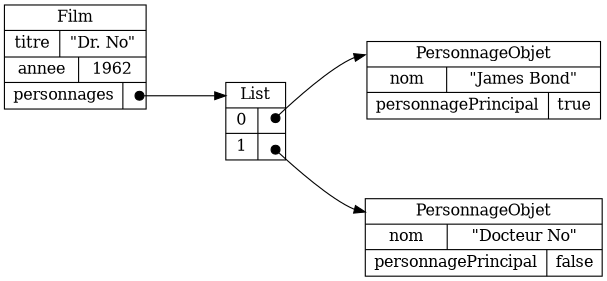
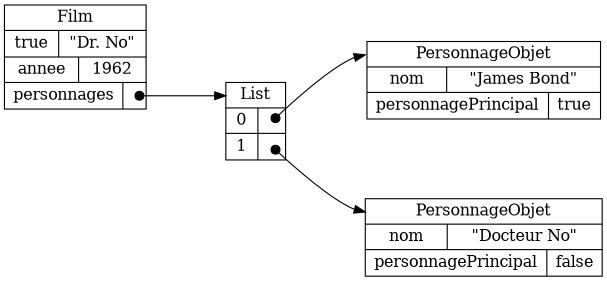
(32, 43) -> (32, 43)
